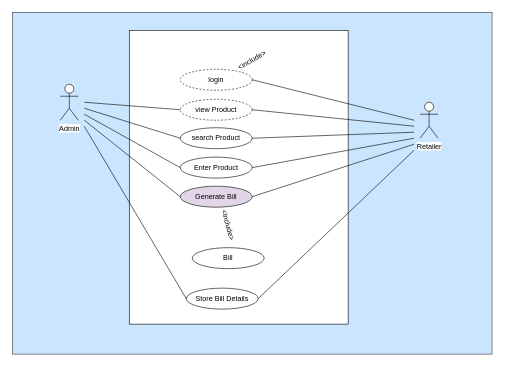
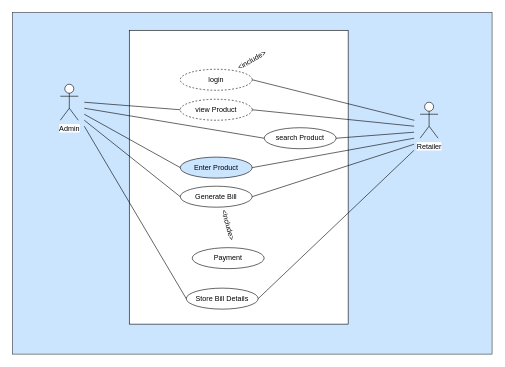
(216, 138) -> (300, 138)
(216, 168) -> (216, 168)
(216, 197) -> (216, 197)
(228, 258) -> (228, 258)
